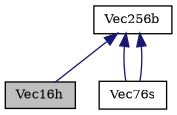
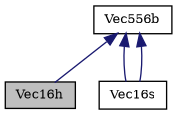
(133, 20) -> (133, 20)
(133, 95) -> (133, 95)
